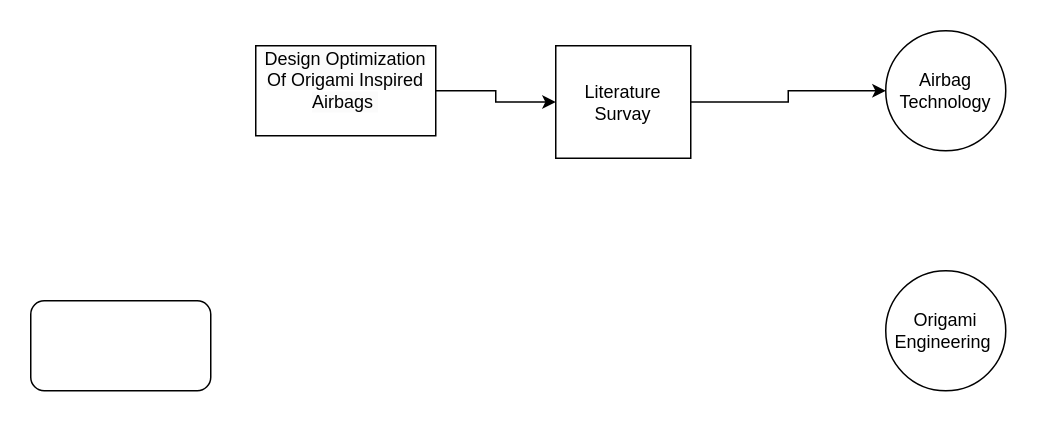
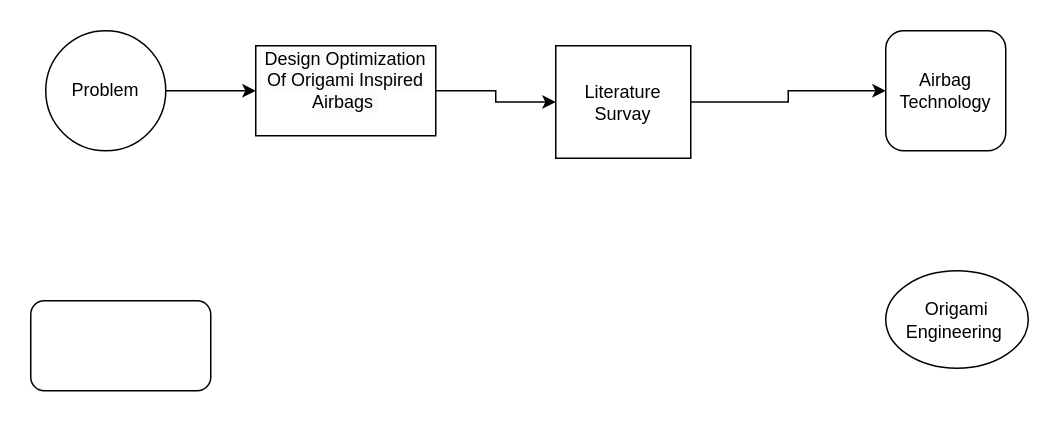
none -> (106, 91)
none -> (206, 91)
(946, 91) -> (946, 91)
(946, 331) -> (957, 320)
